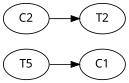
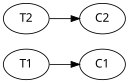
(60, 19) -> (60, 19)
(26, 64) -> (26, 64)
